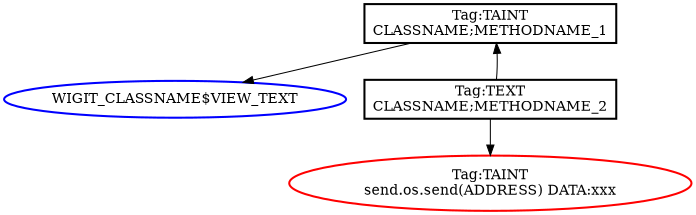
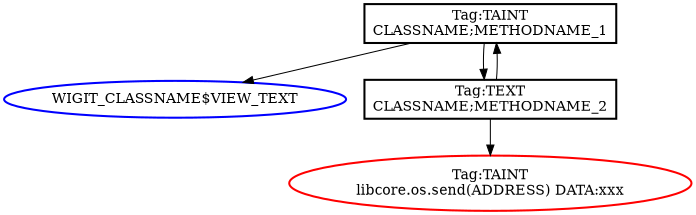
none -> (483, 56)
(490, 183) -> (490, 183)
